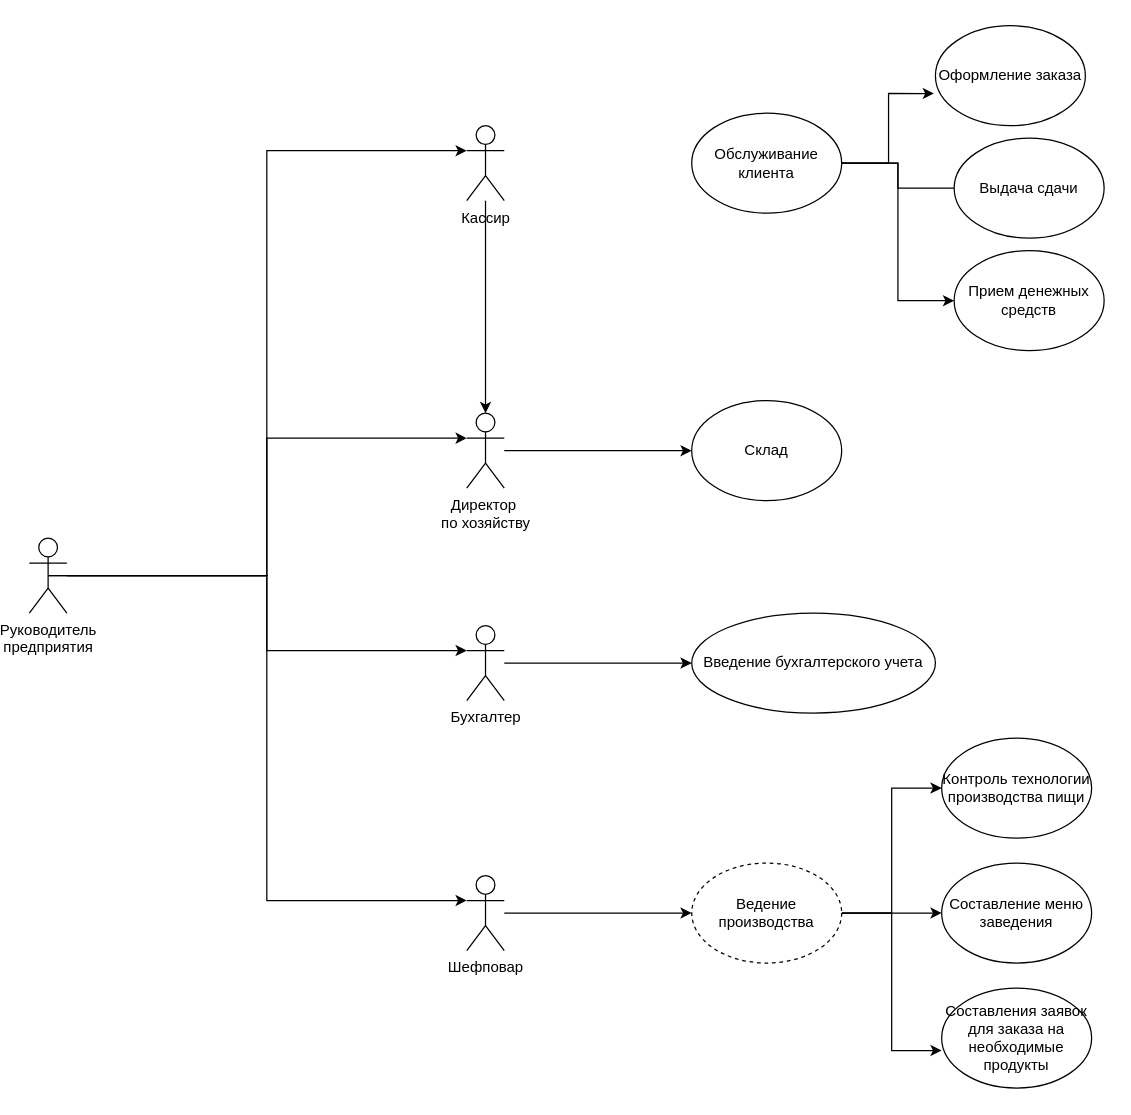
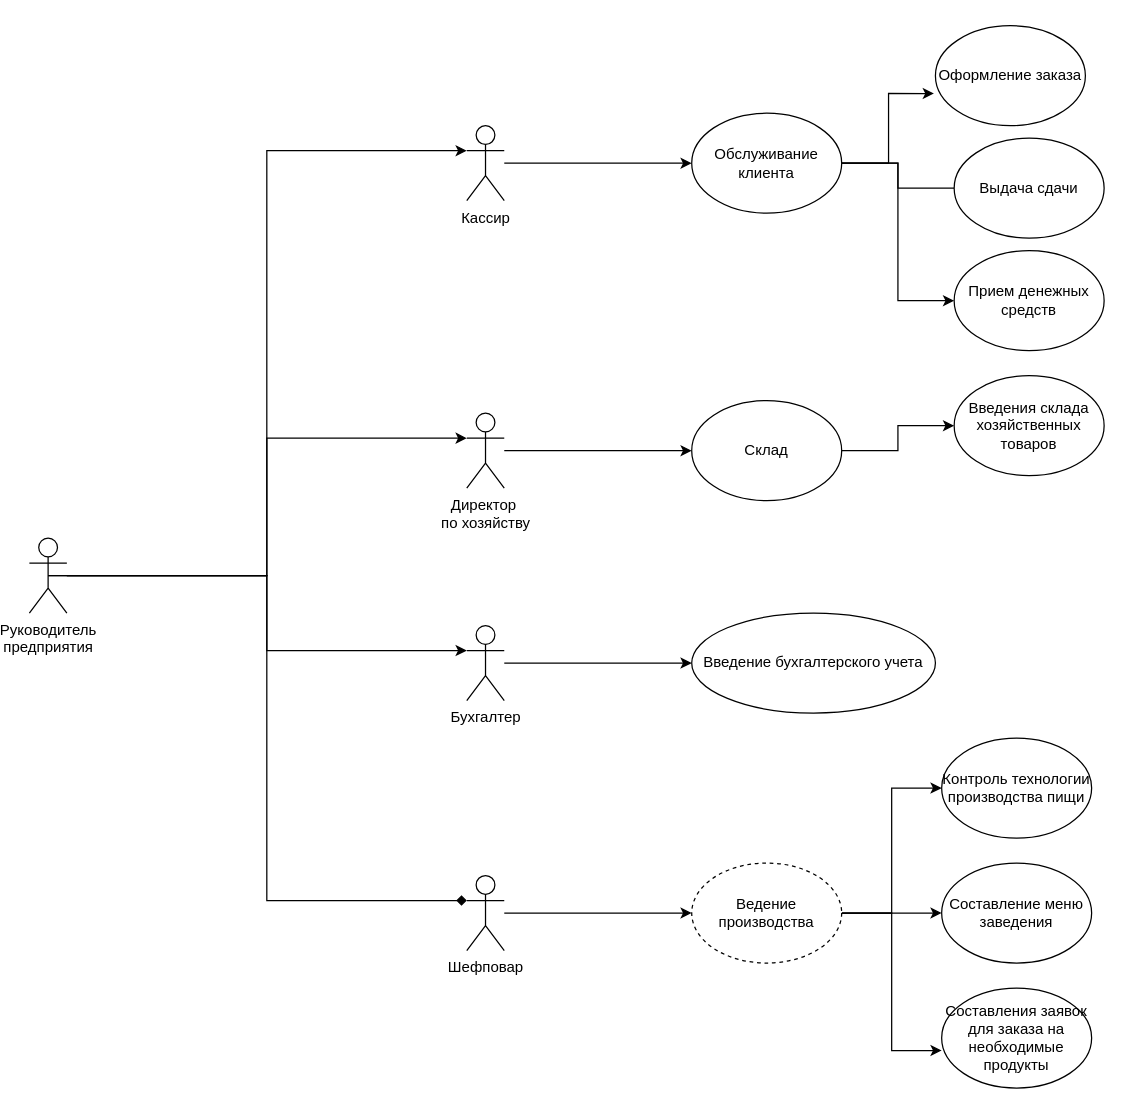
(486, 303) -> (594, 163)
none -> (1029, 426)
none -> (898, 443)
(457, 901) -> (456, 901)
